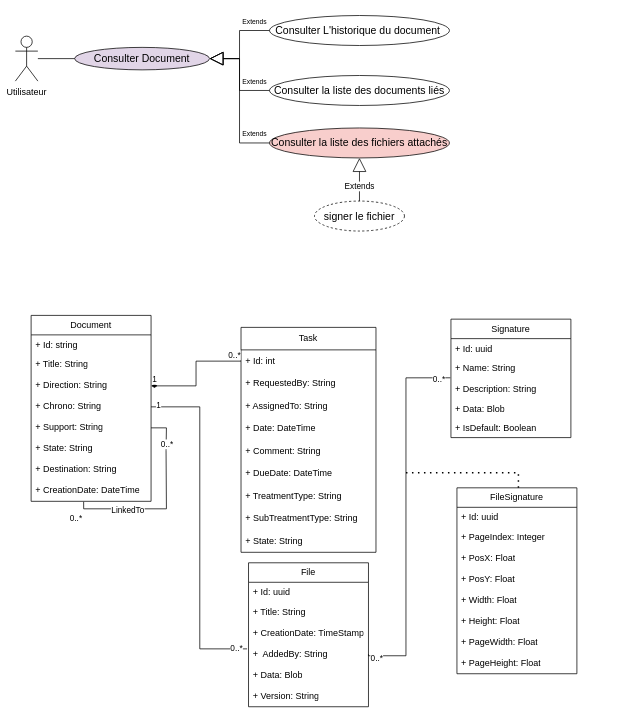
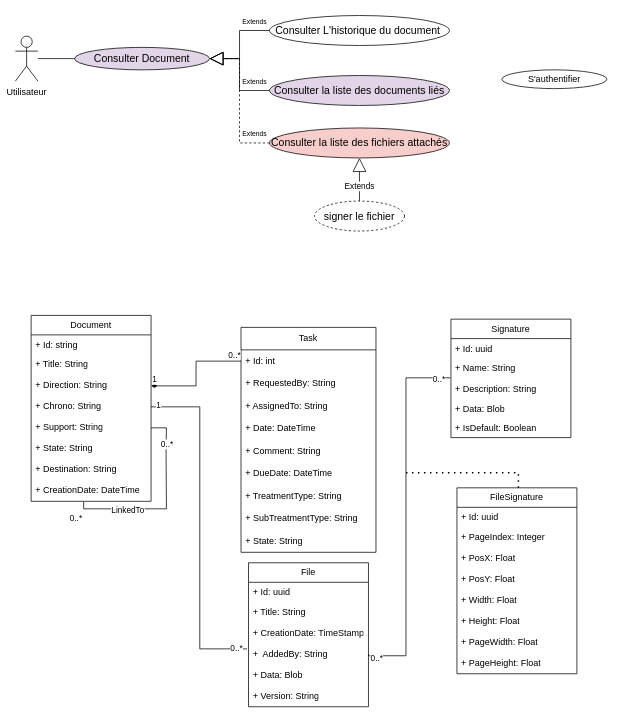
none -> (555, 79)
(360, 90) -> (360, 90)
(240, 132) -> (240, 132)
